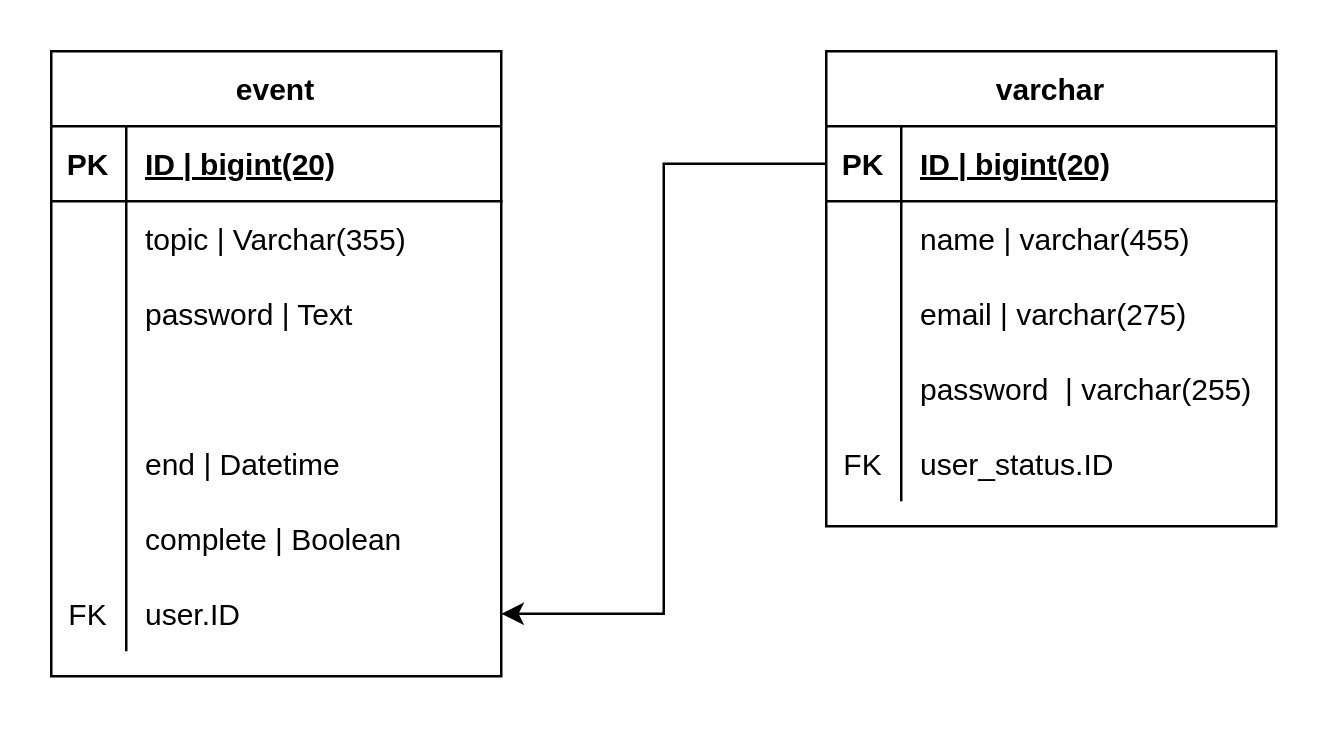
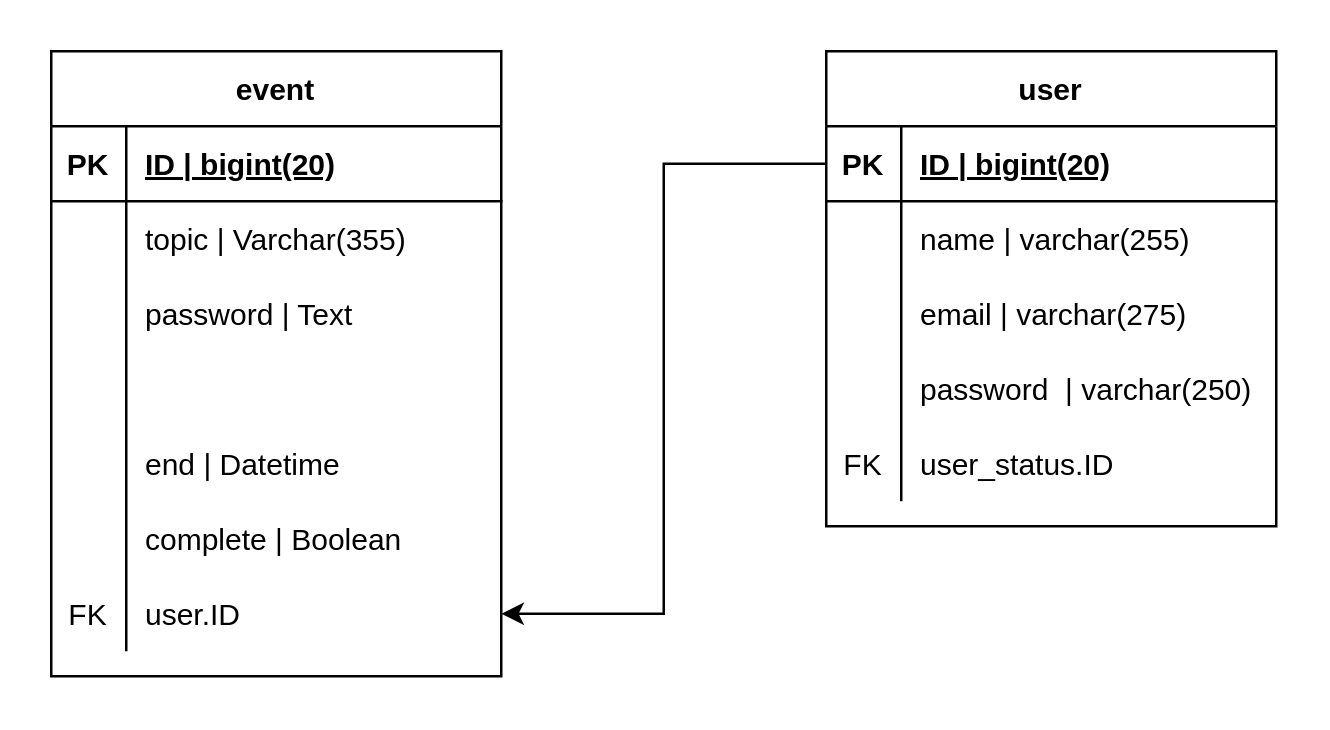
(1050, 90) -> (1050, 90)
(1072, 240) -> (1072, 240)
(1114, 390) -> (1114, 390)
